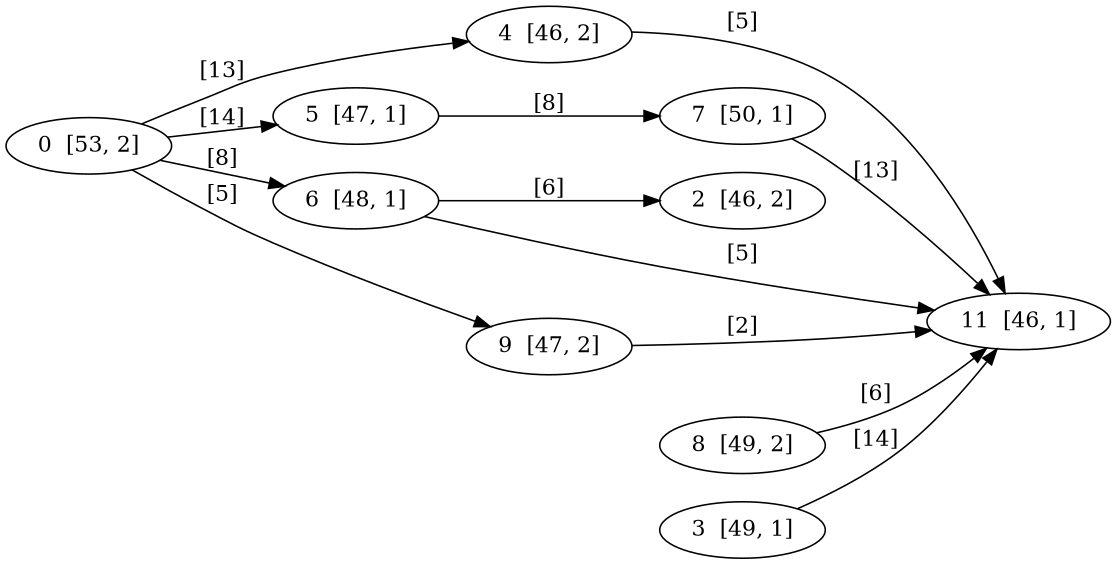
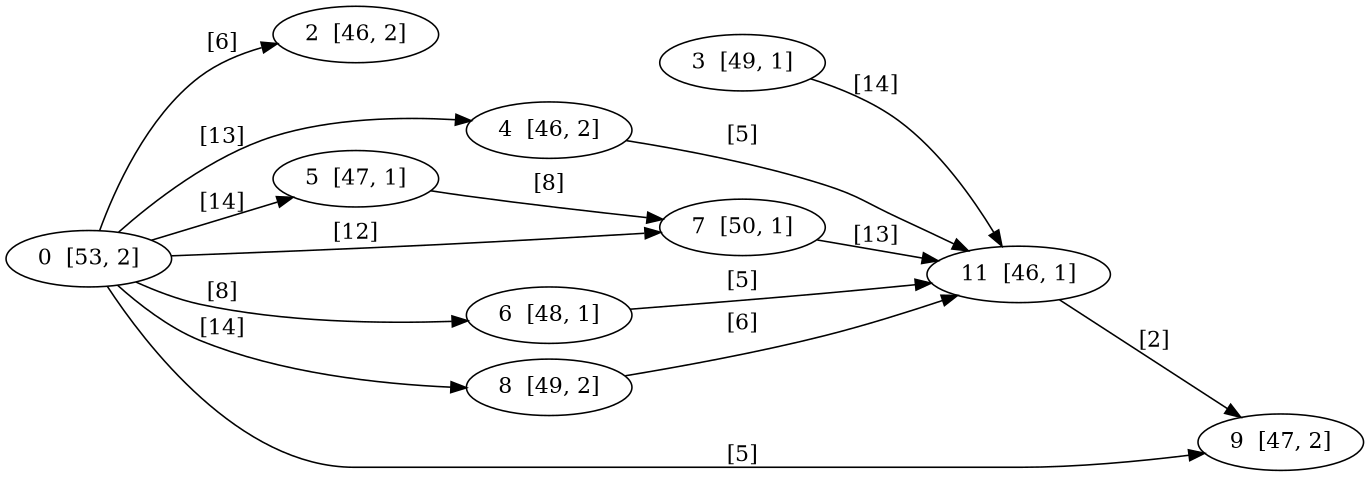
(541, 201) -> (159, 119)
none -> (408, 246)
(774, 341) -> (1144, 354)
none -> (275, 364)
